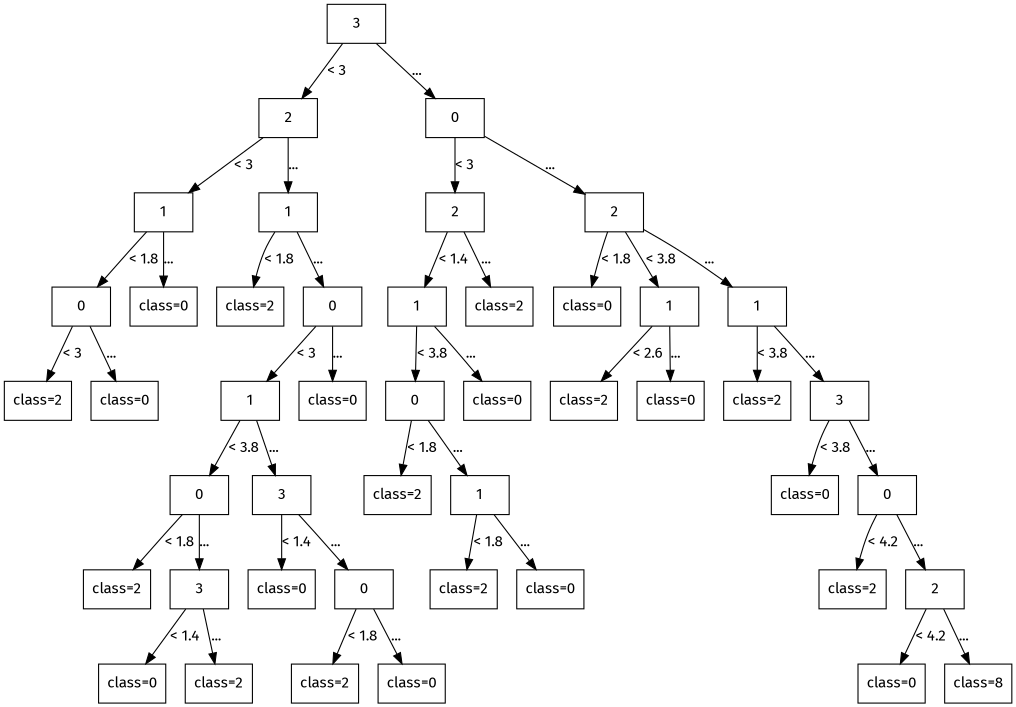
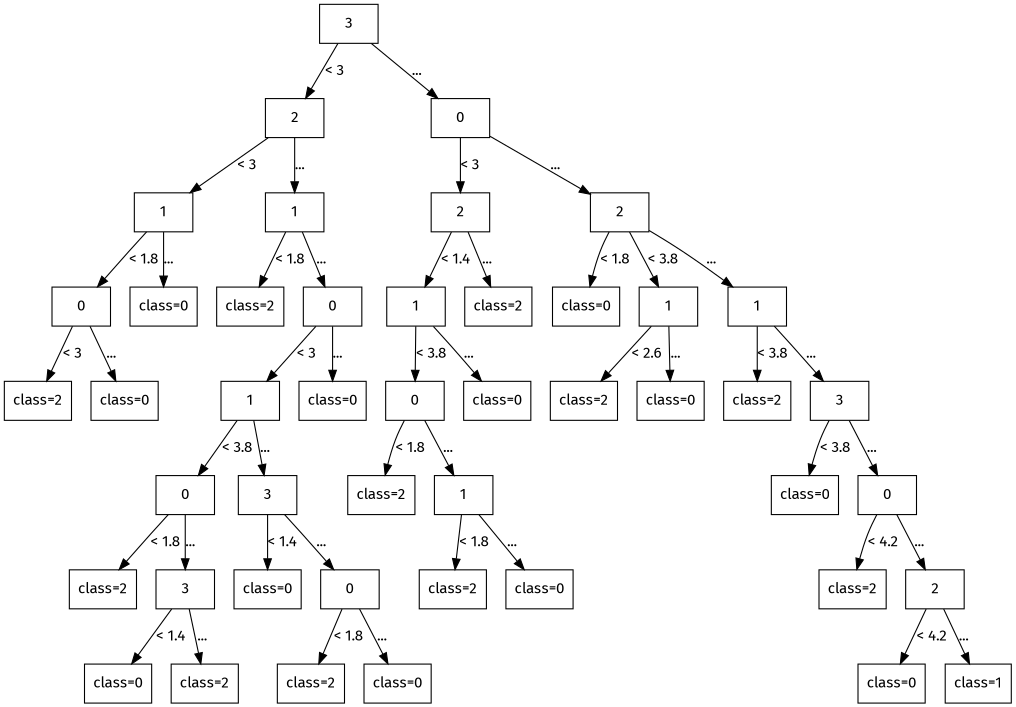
(978, 684) -> (978, 684)
